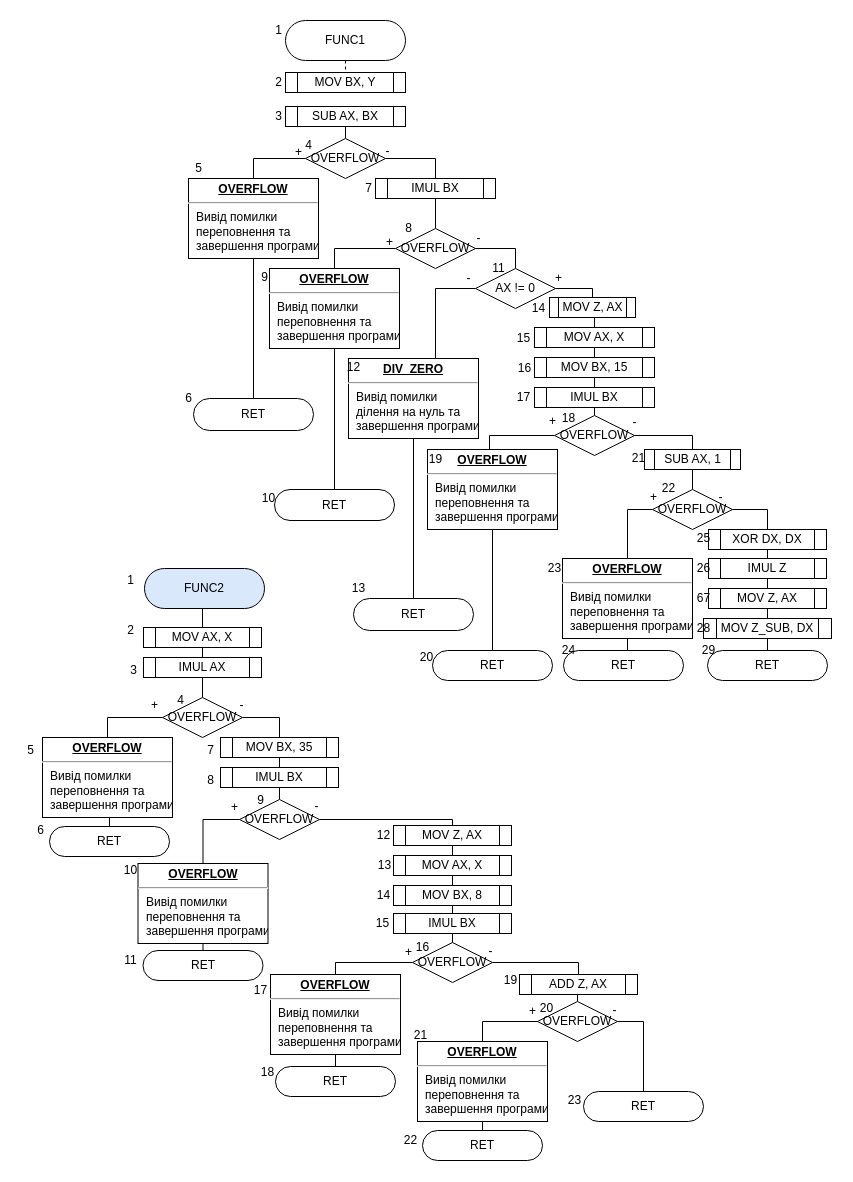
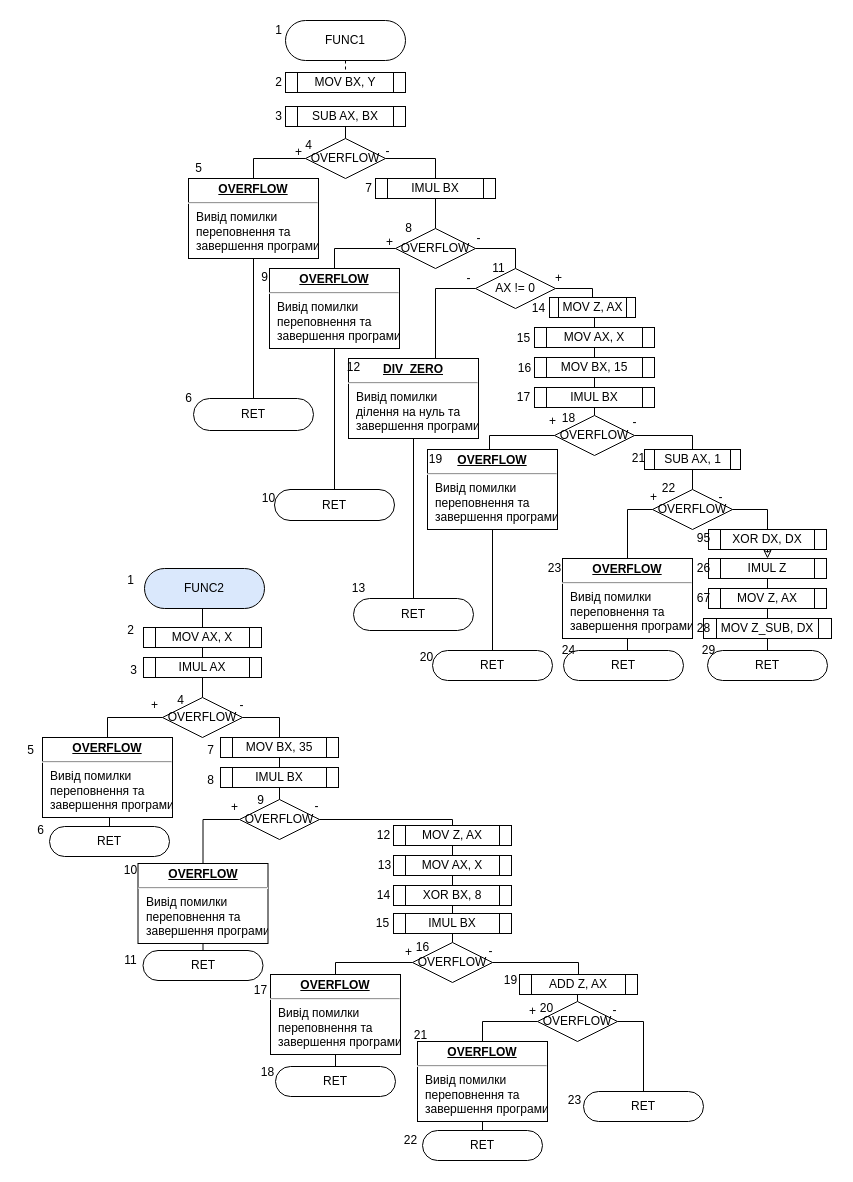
(704, 539) -> (704, 539)
(768, 553) -> (768, 551)
(453, 896) -> (453, 896)
